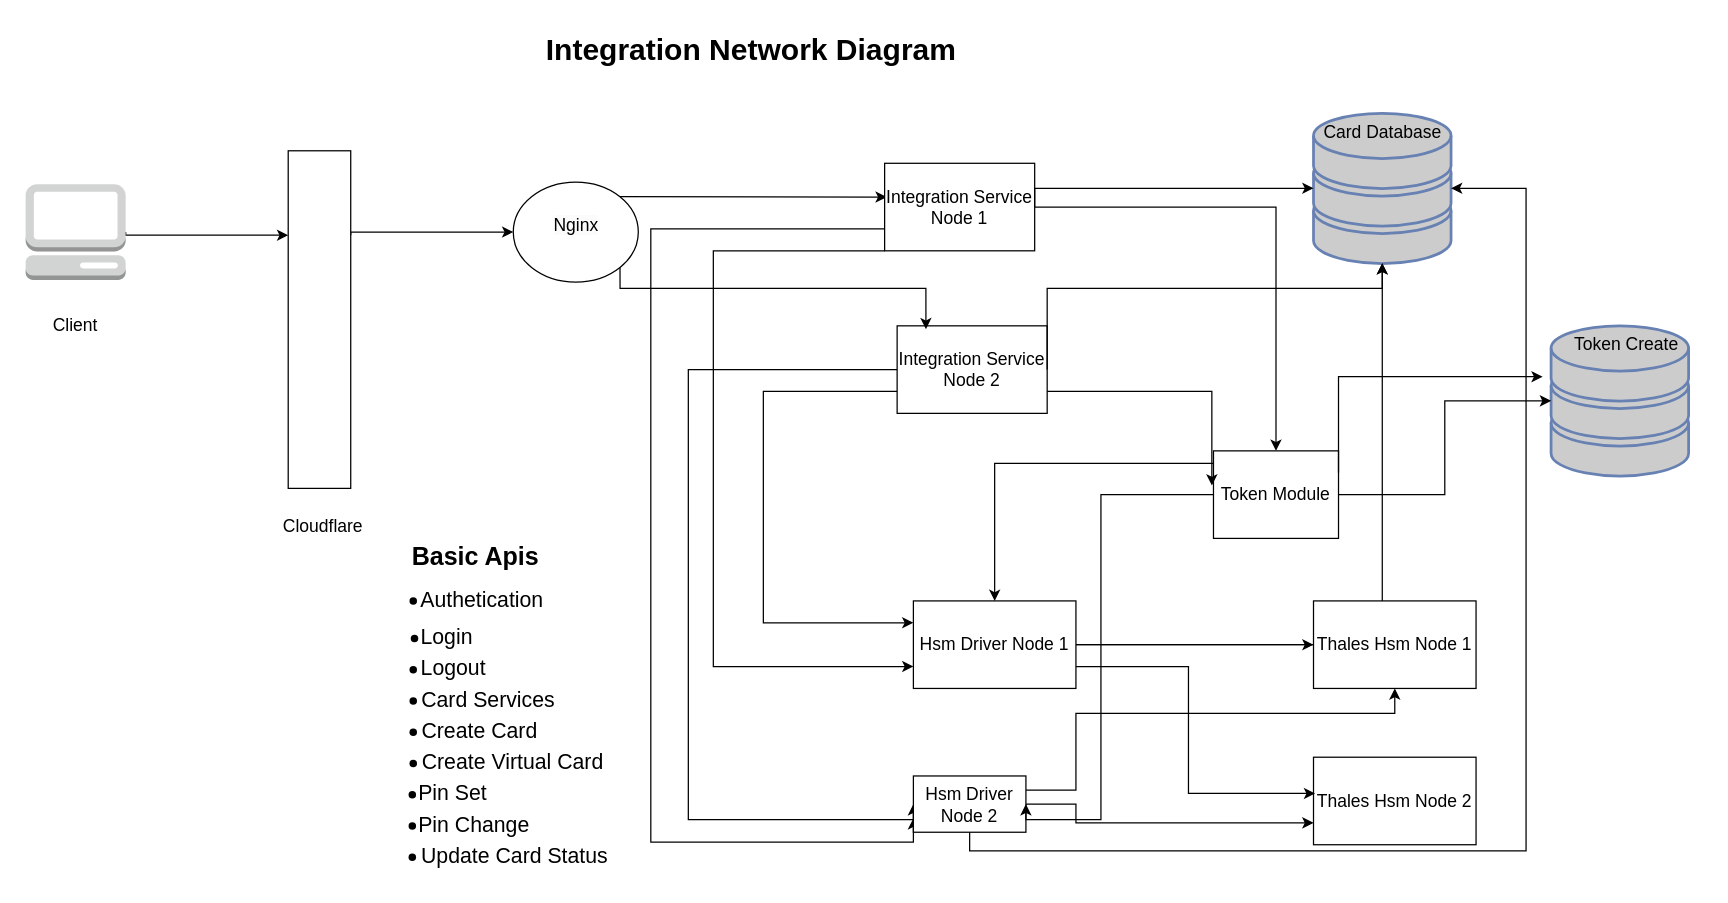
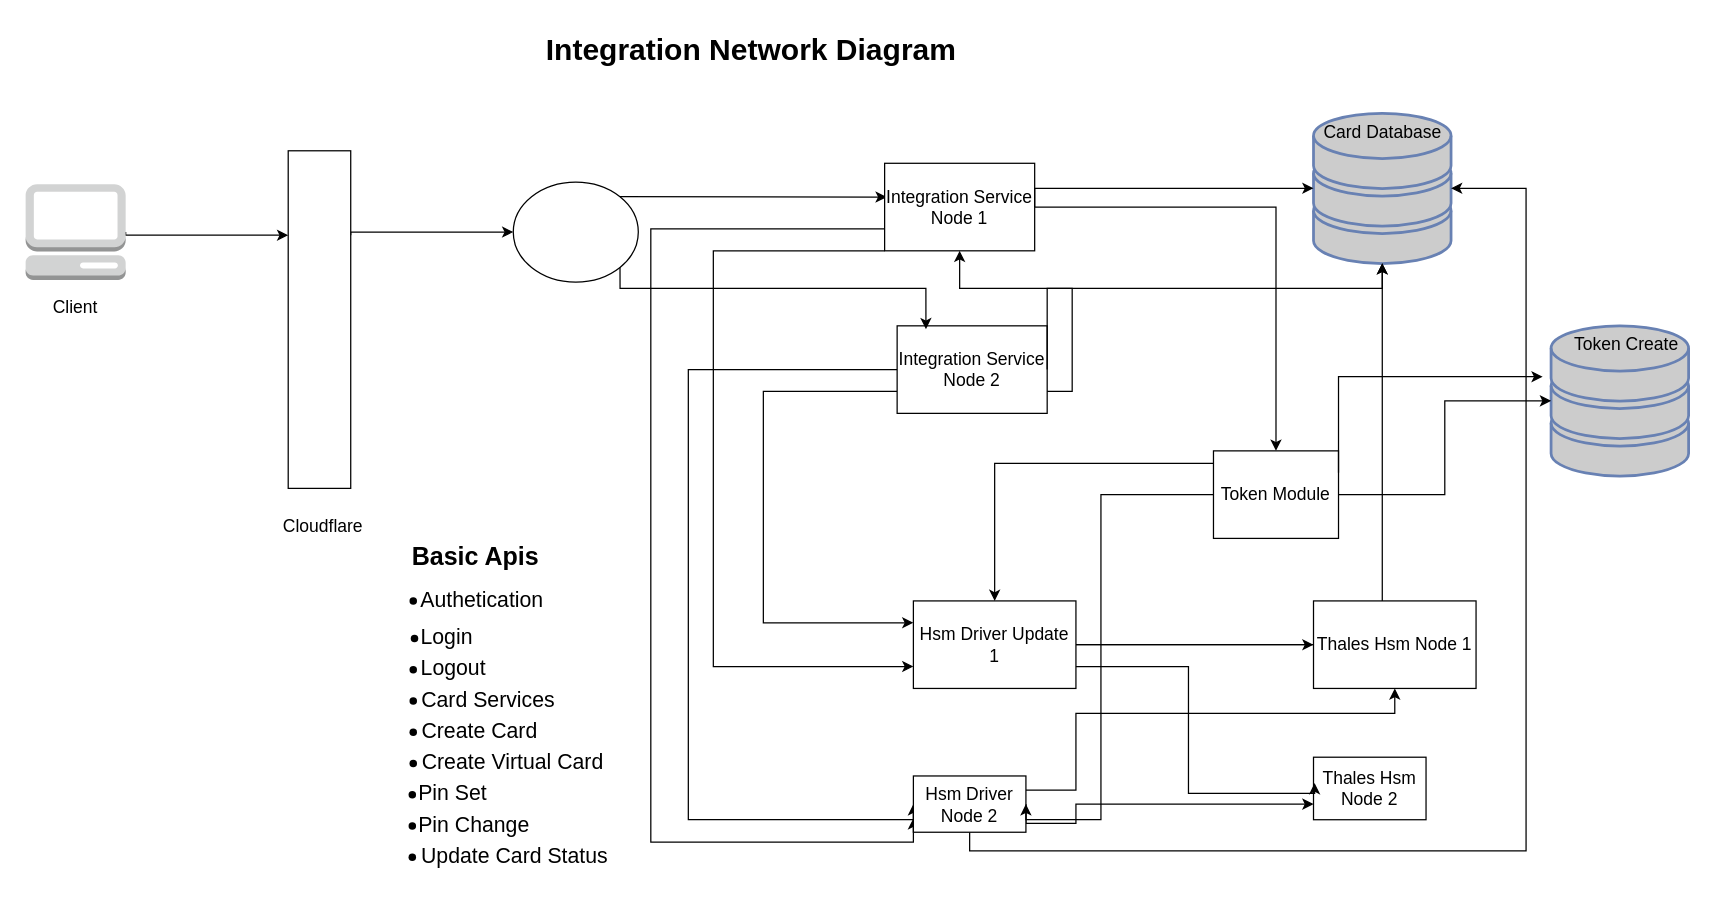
(576, 232) -> none
(76, 326) -> (76, 307)
(1183, 391) -> (986, 288)
(994, 644) -> (994, 644)
(1394, 801) -> (1369, 788)
